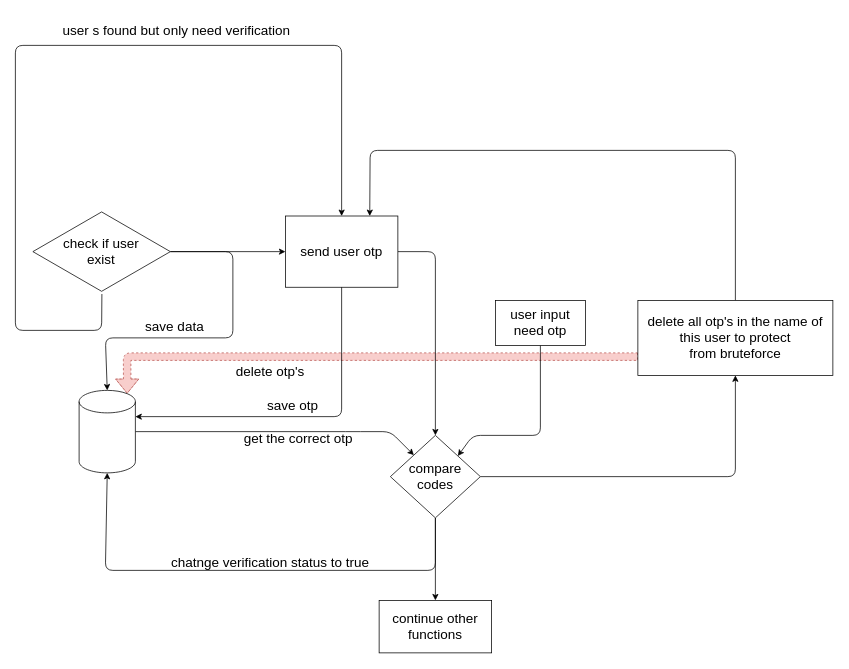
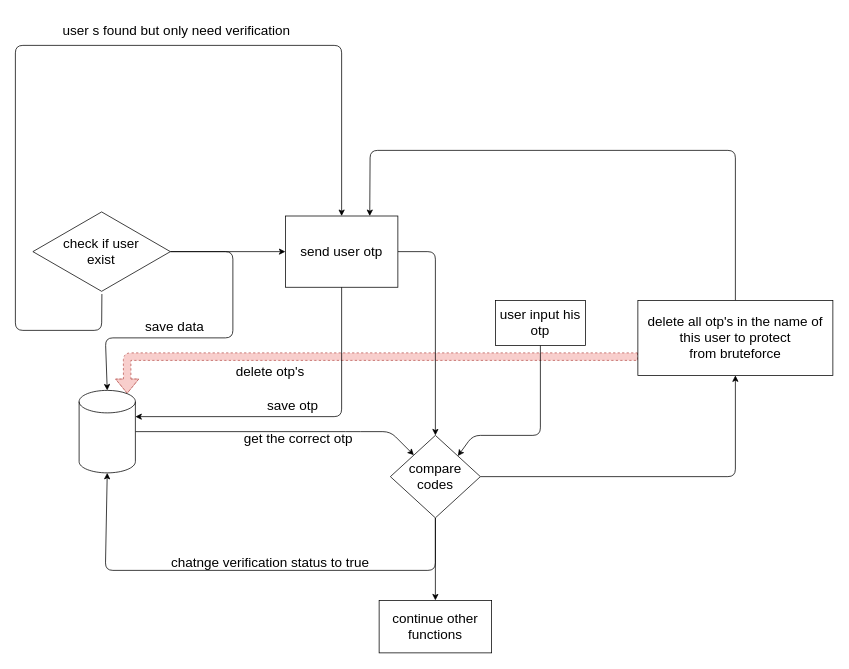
(540, 323) -> (540, 323)
